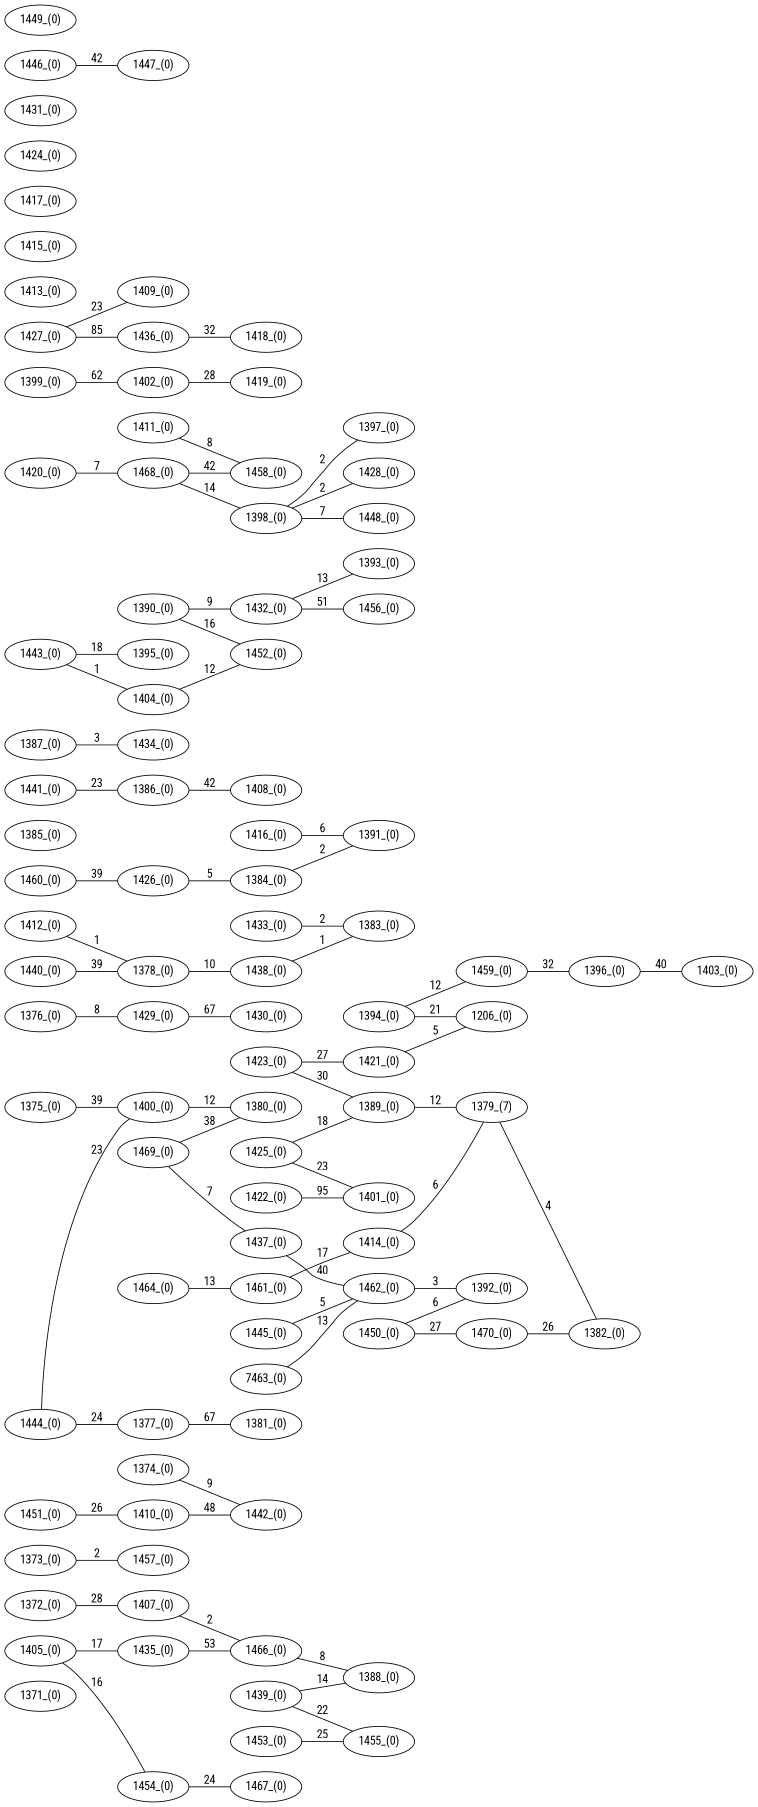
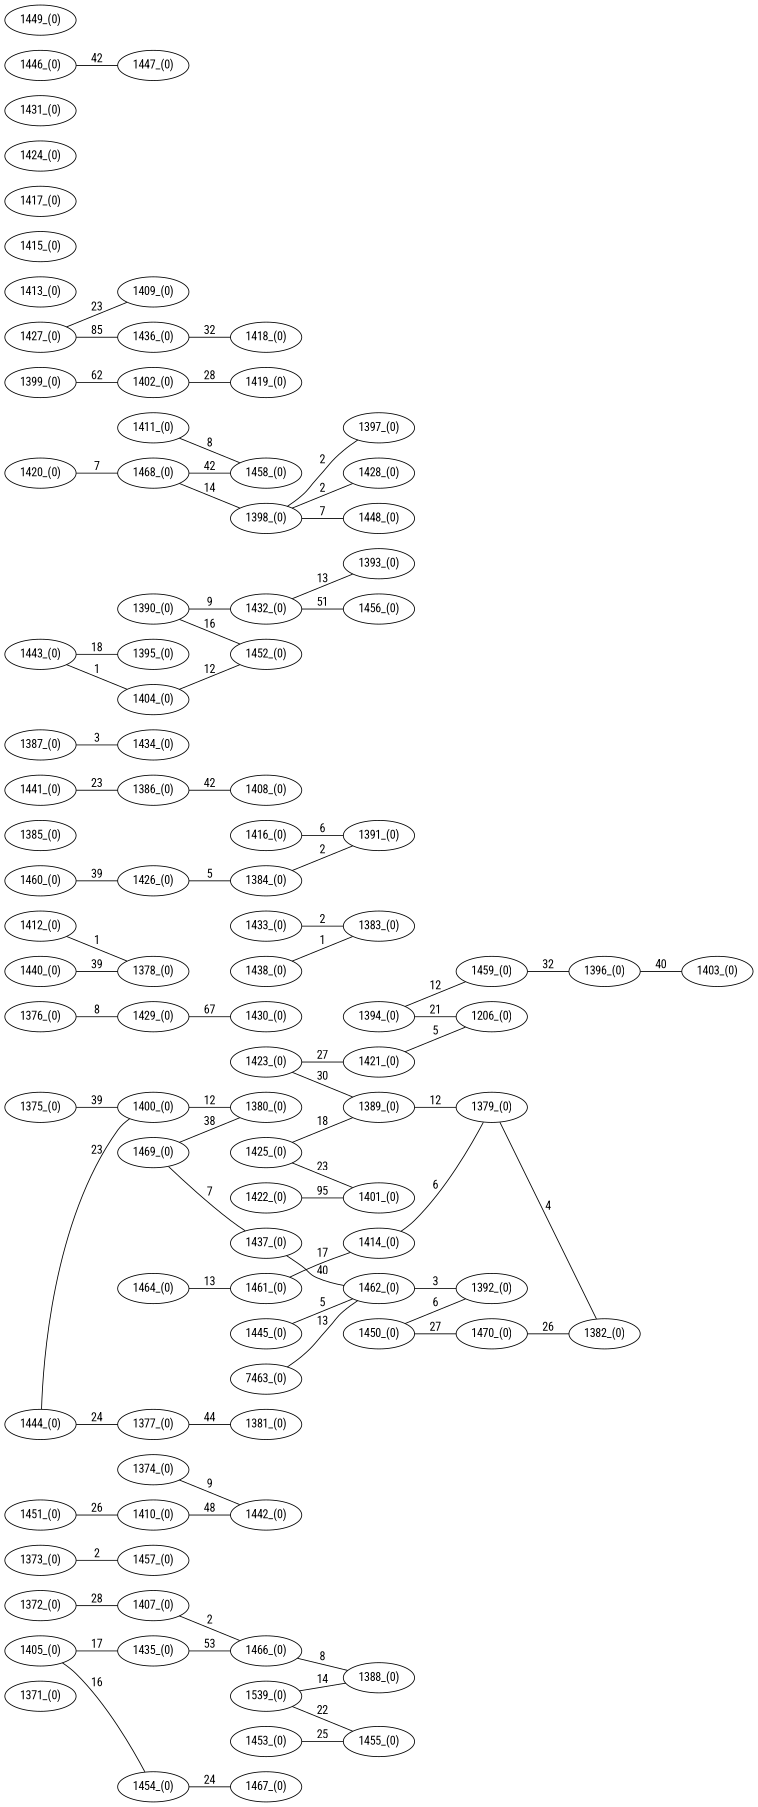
(210, 971) -> none
(492, 1107) -> (492, 1107)
(210, 1418) -> (210, 1418)
(266, 1696) -> (266, 1696)
